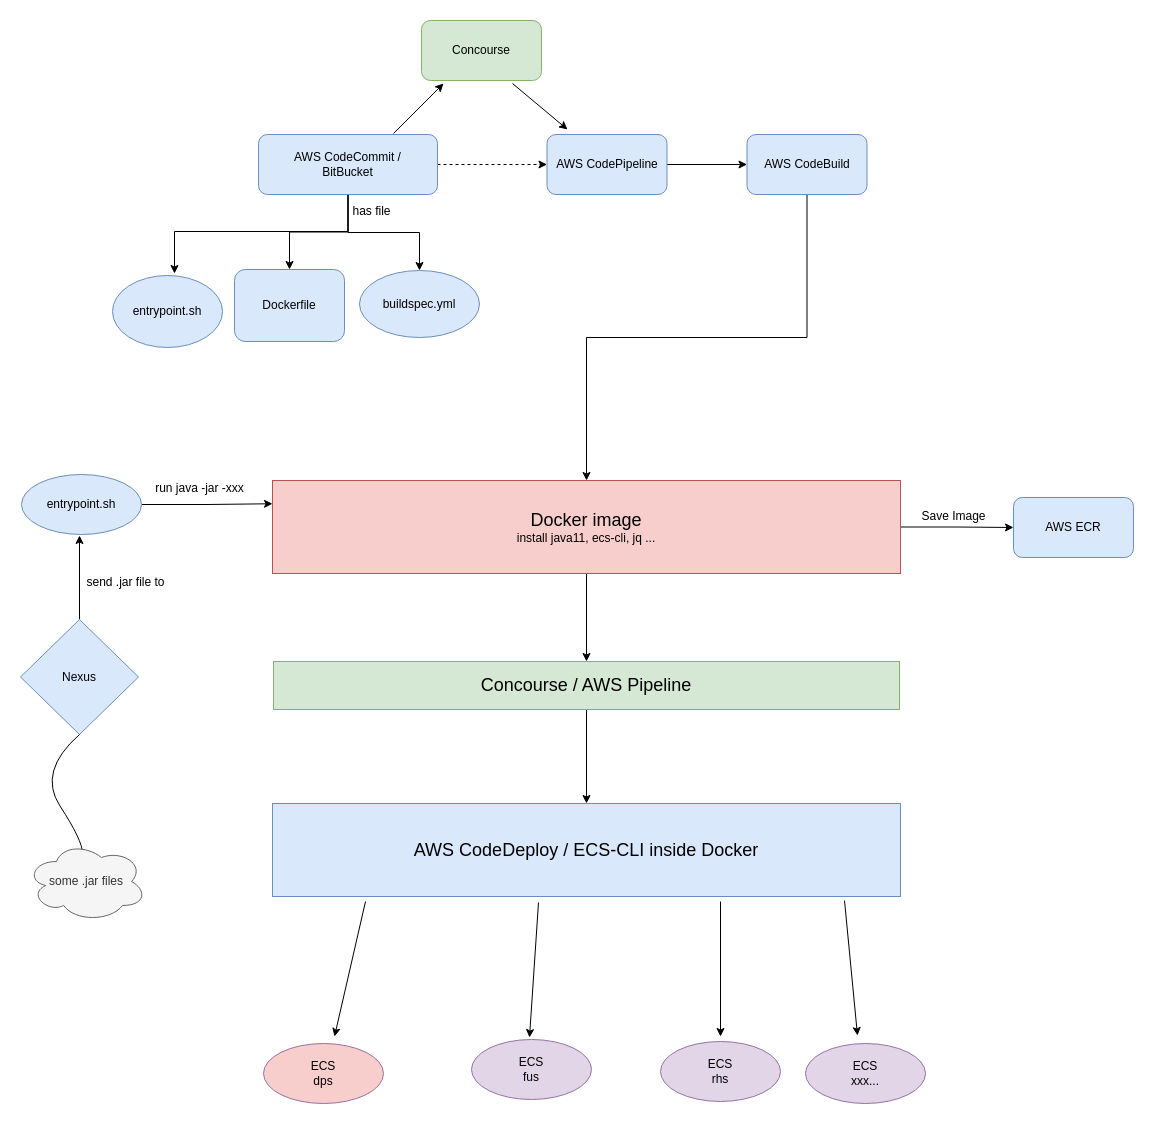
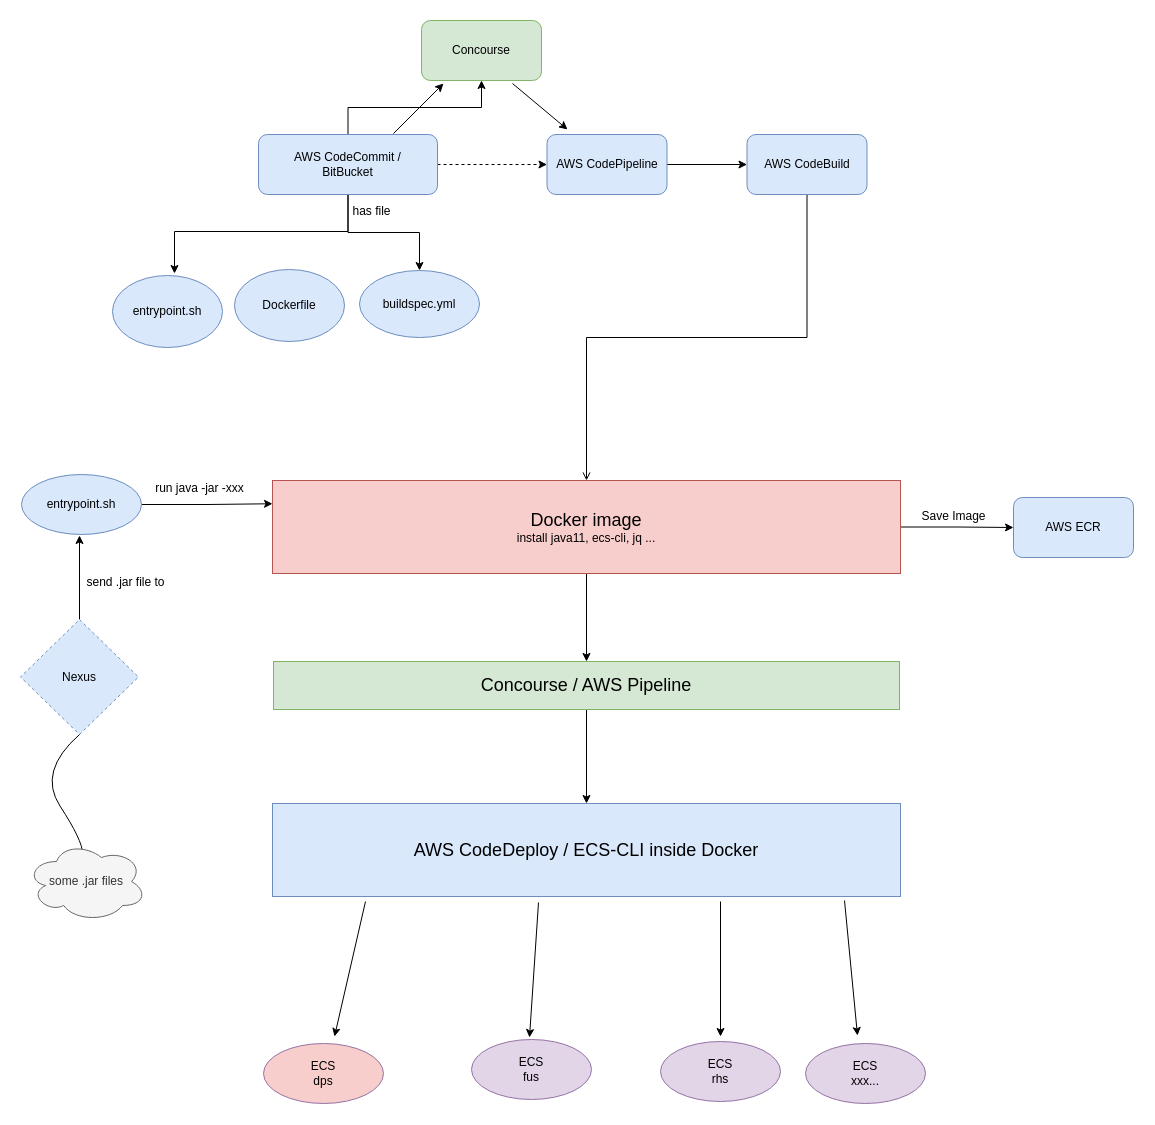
(290, 248) -> (411, 108)
(290, 306) -> (290, 306)
(587, 472) -> (587, 474)
(80, 677) -> (80, 677)
